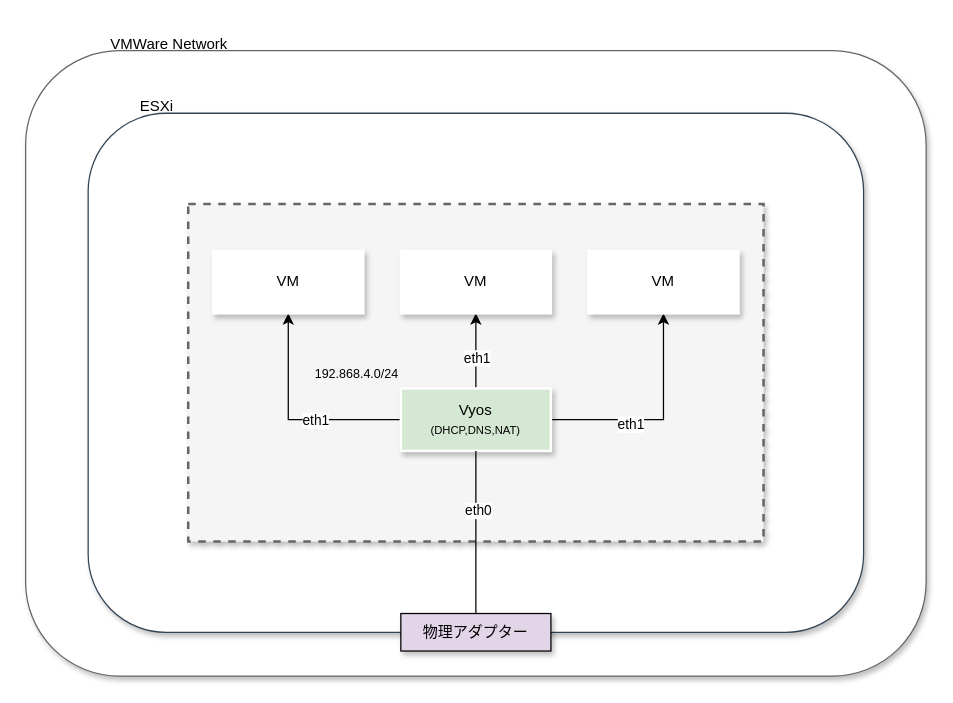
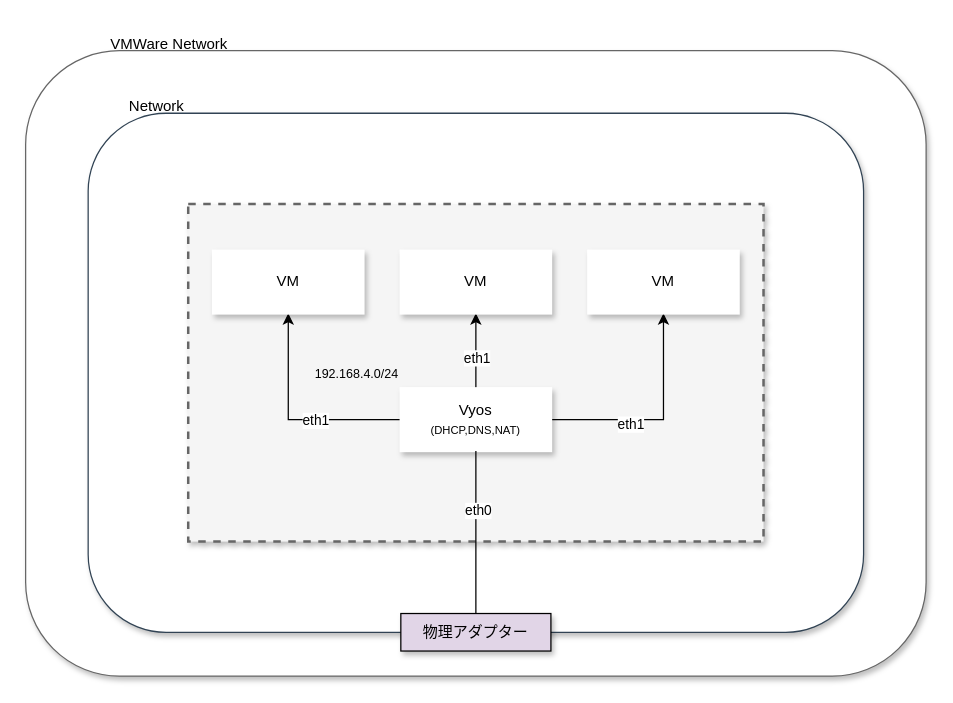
(157, 107) -> (157, 107)
(357, 373) -> (357, 373)
(476, 419) -> (476, 419)
